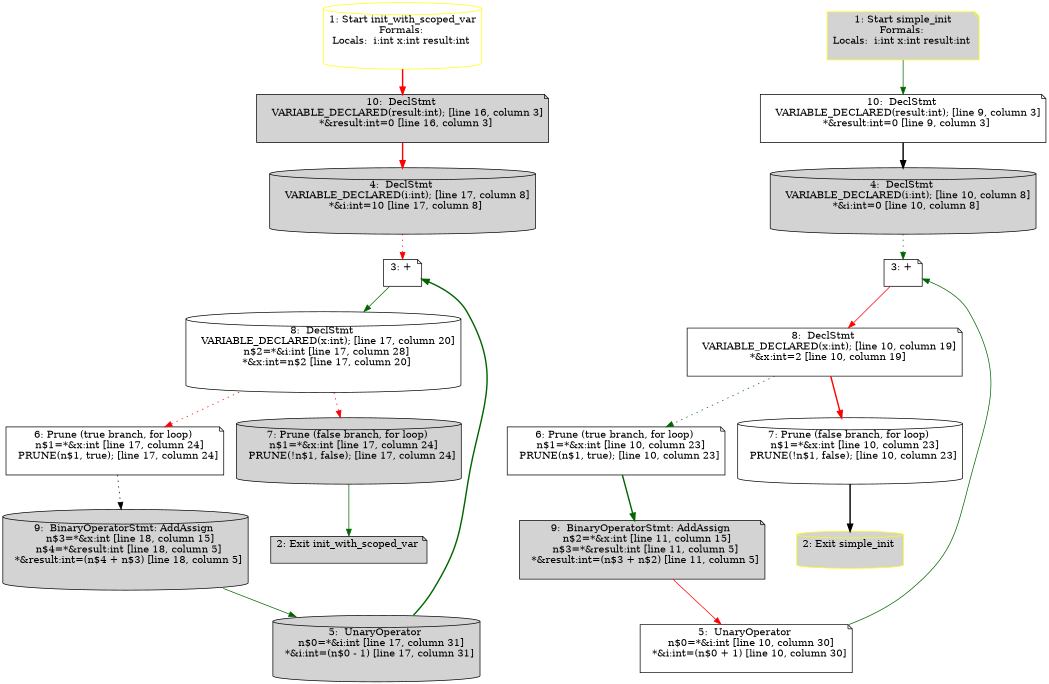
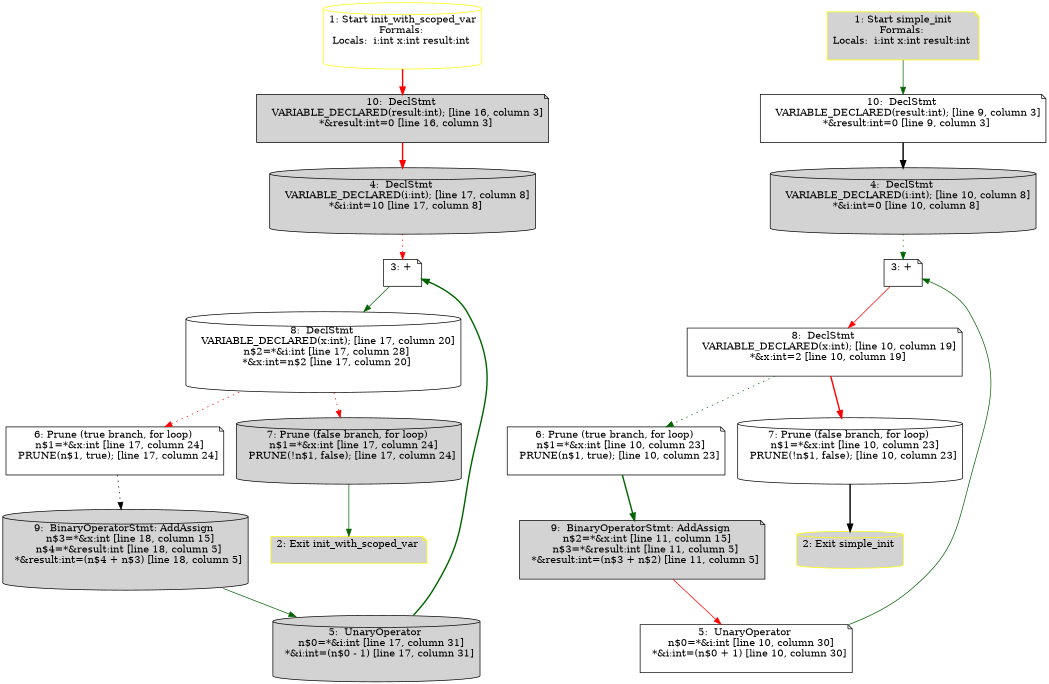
(349, 550) -> (349, 550)
